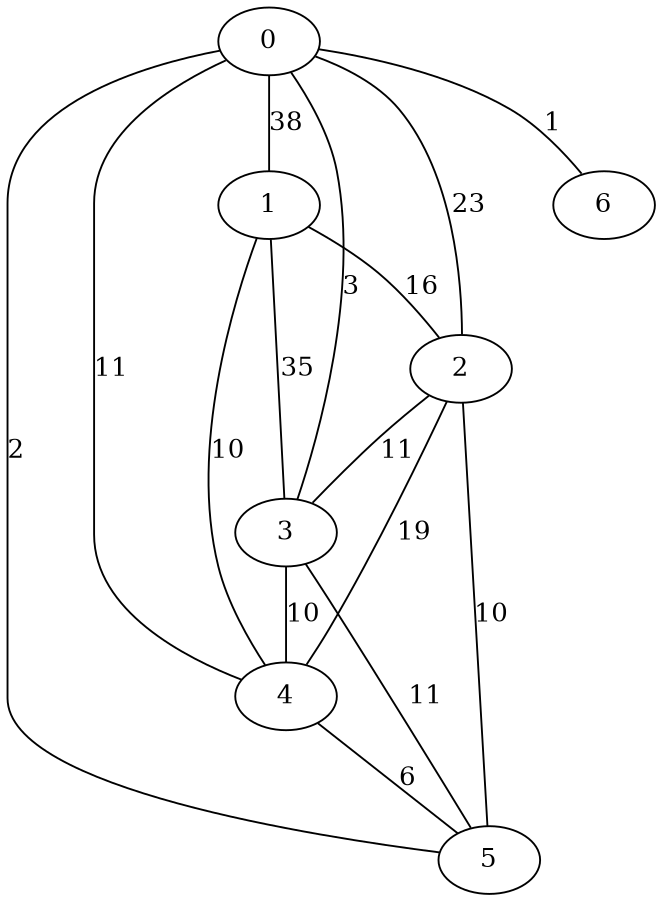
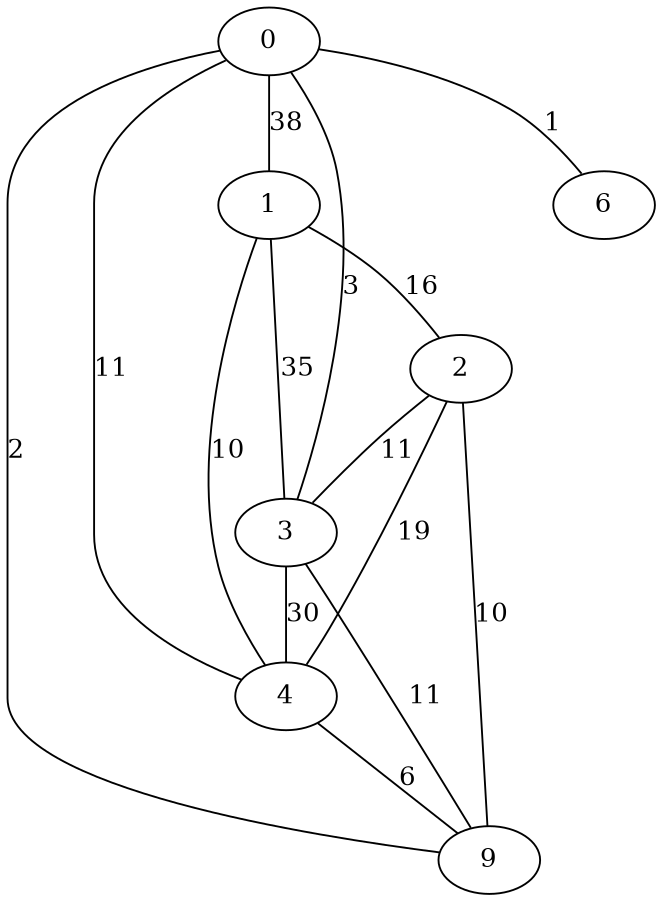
(433, 169) -> none
(304, 614) -> (304, 614)
(489, 860) -> (489, 860)
